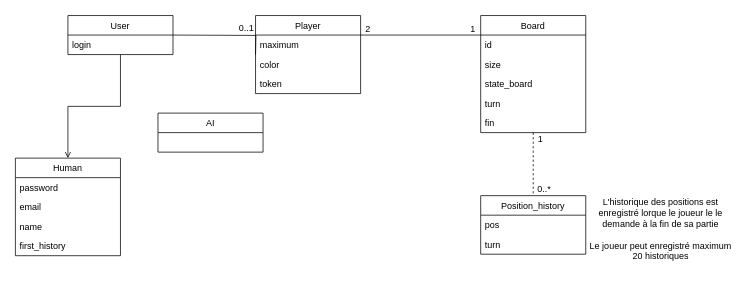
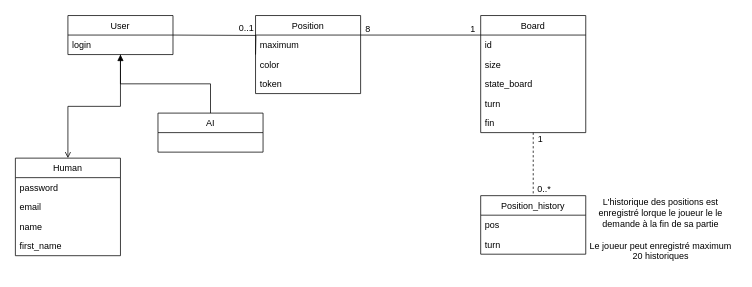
(308, 26) -> (308, 26)
(368, 29) -> (368, 29)
none -> (179, 84)
(50, 246) -> (44, 246)
